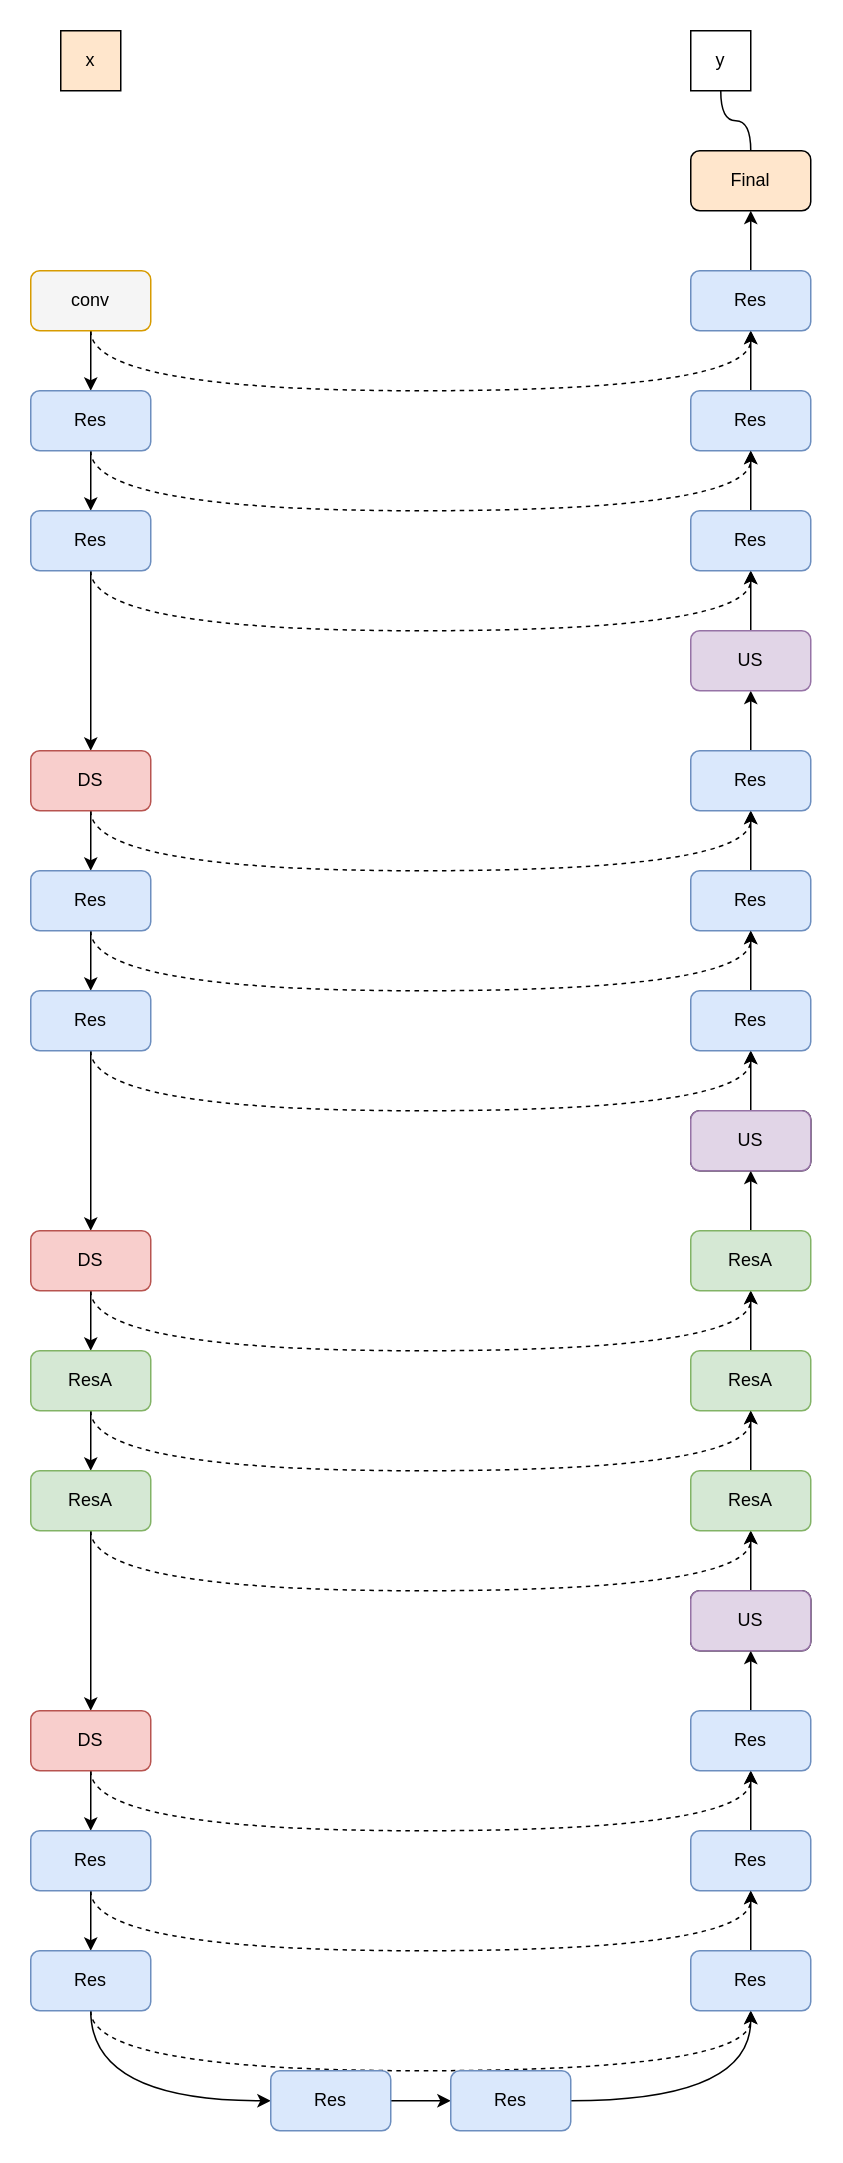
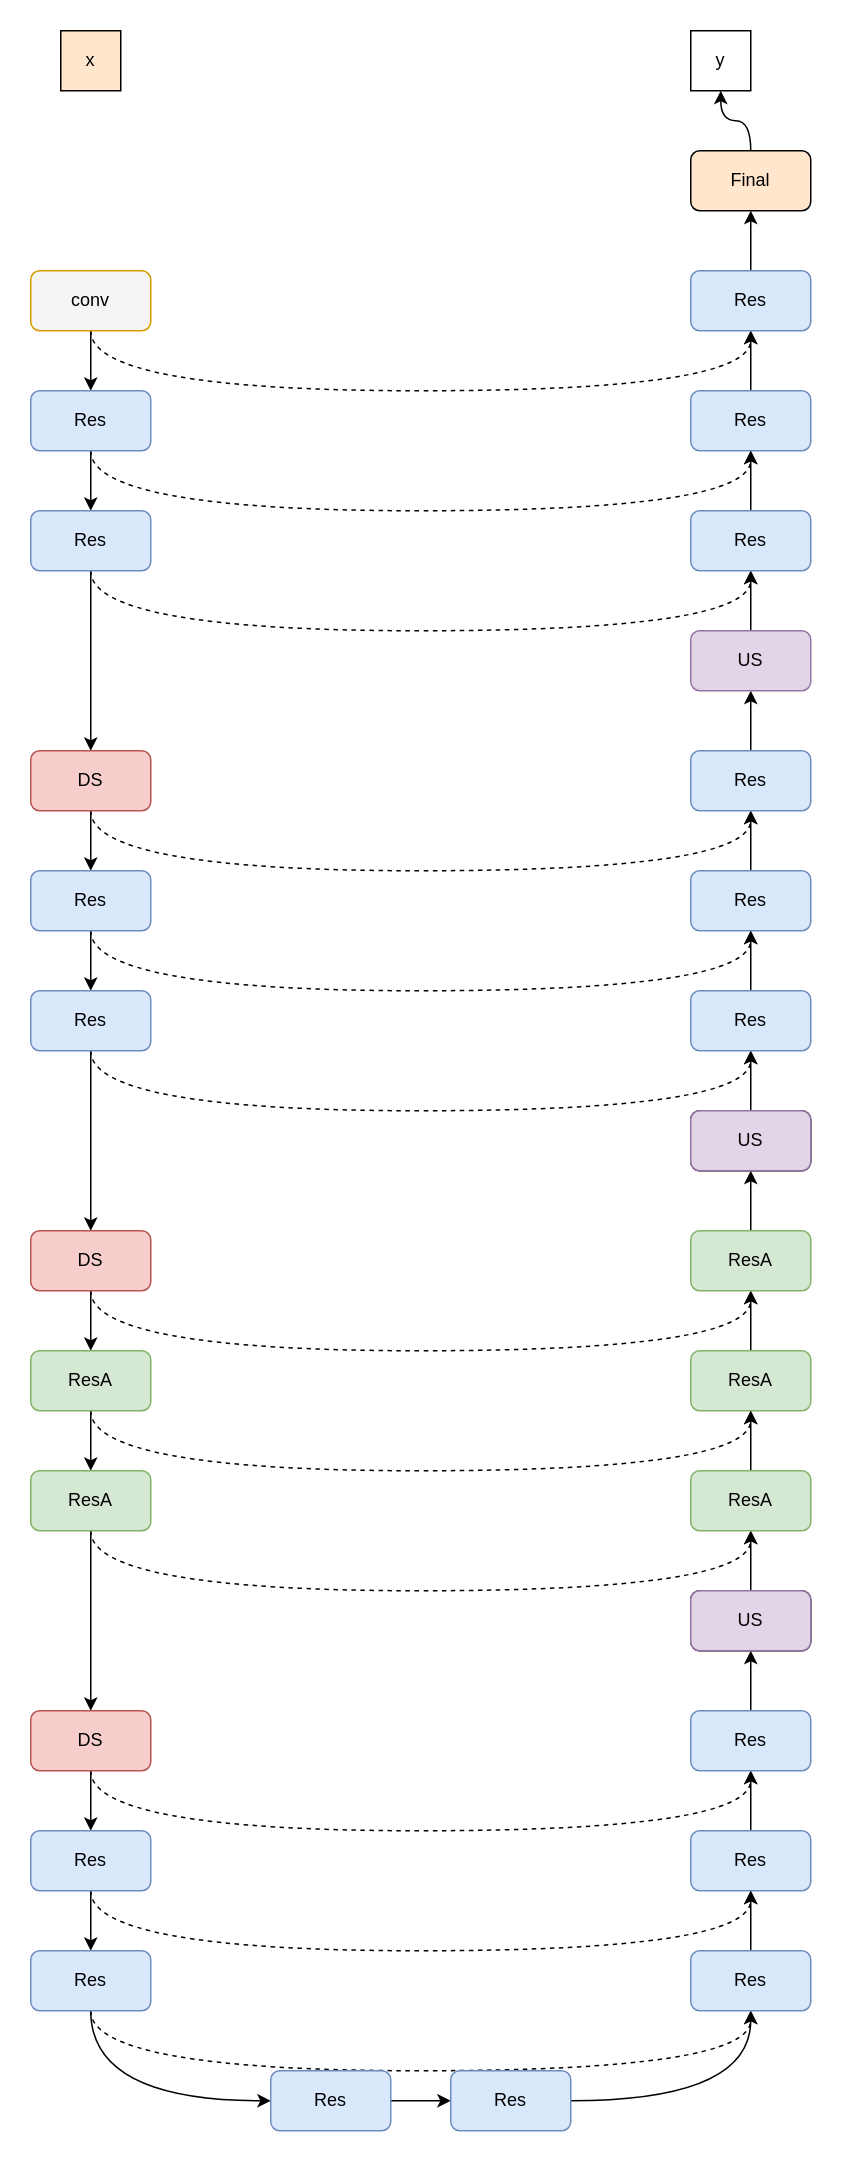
(722, 106) -> (723, 112)
